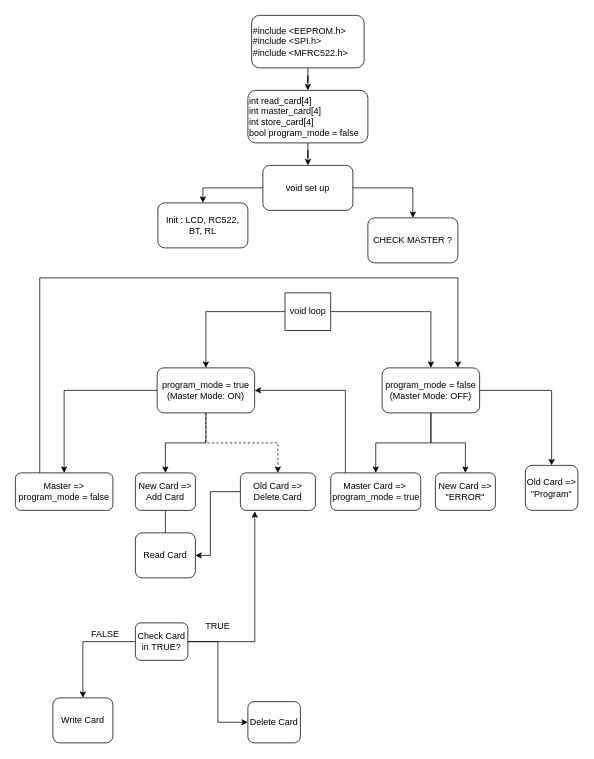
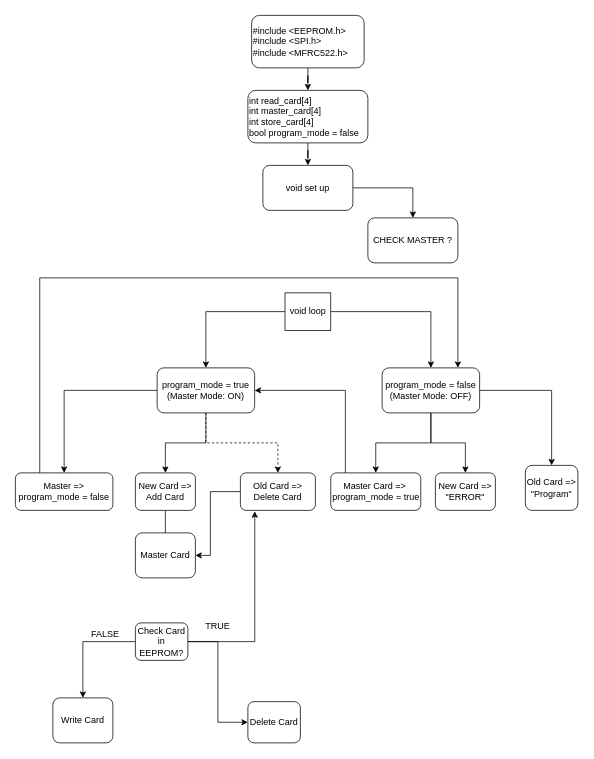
(203, 196) -> none
(203, 225) -> none
(165, 555) -> (165, 555)
(162, 642) -> (162, 642)
